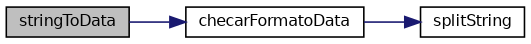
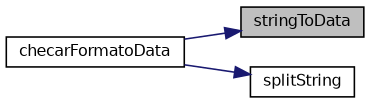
(149, 22) -> (205, 36)
